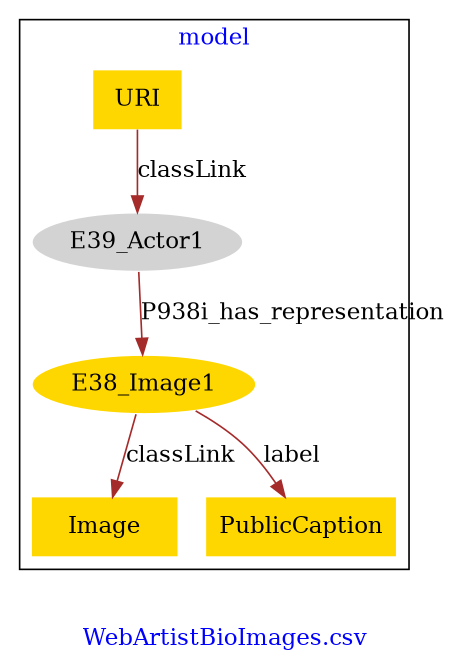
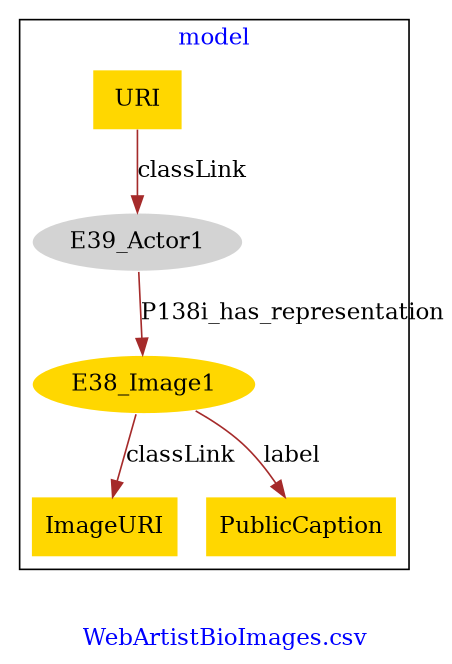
(293, 313) -> (293, 313)
(105, 527) -> (105, 527)
